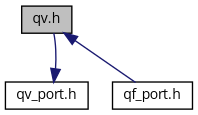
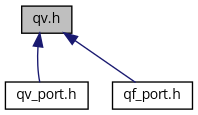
(56, 51) -> (38, 65)
